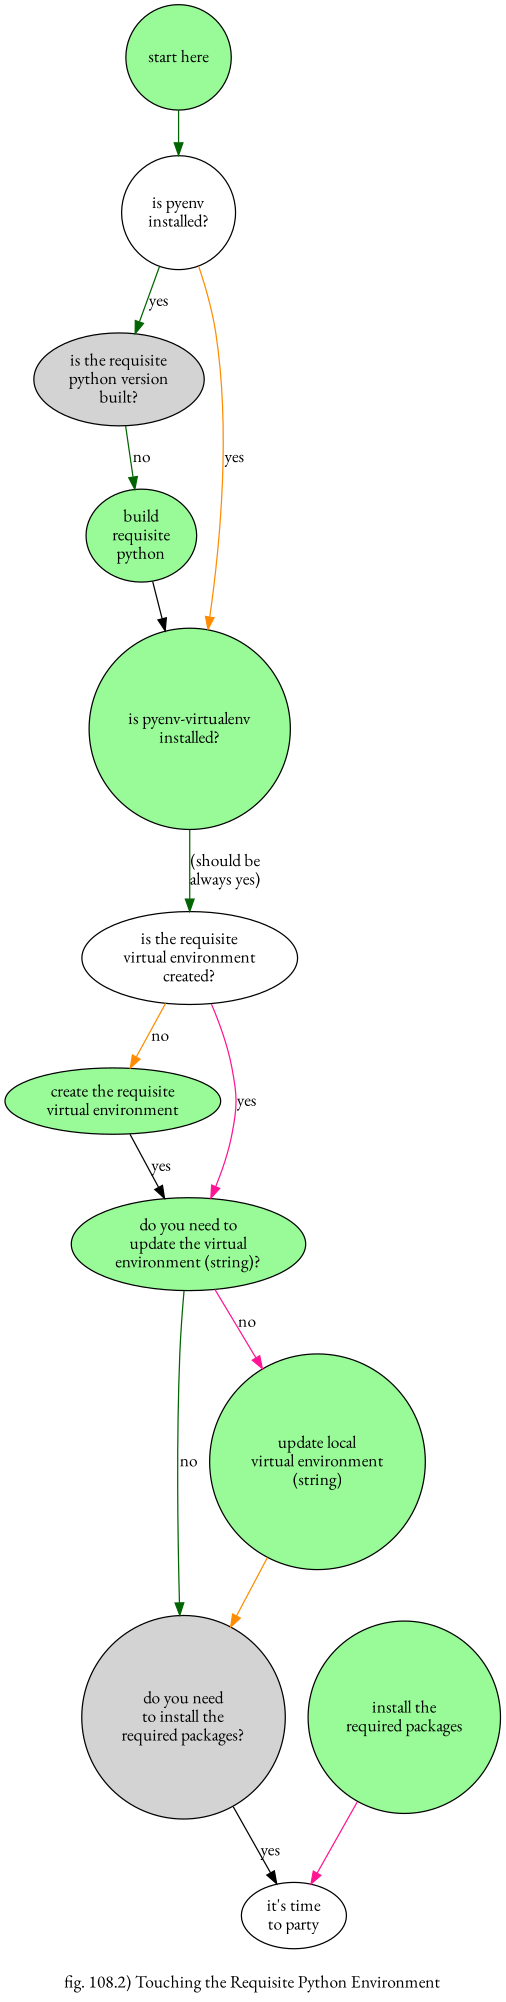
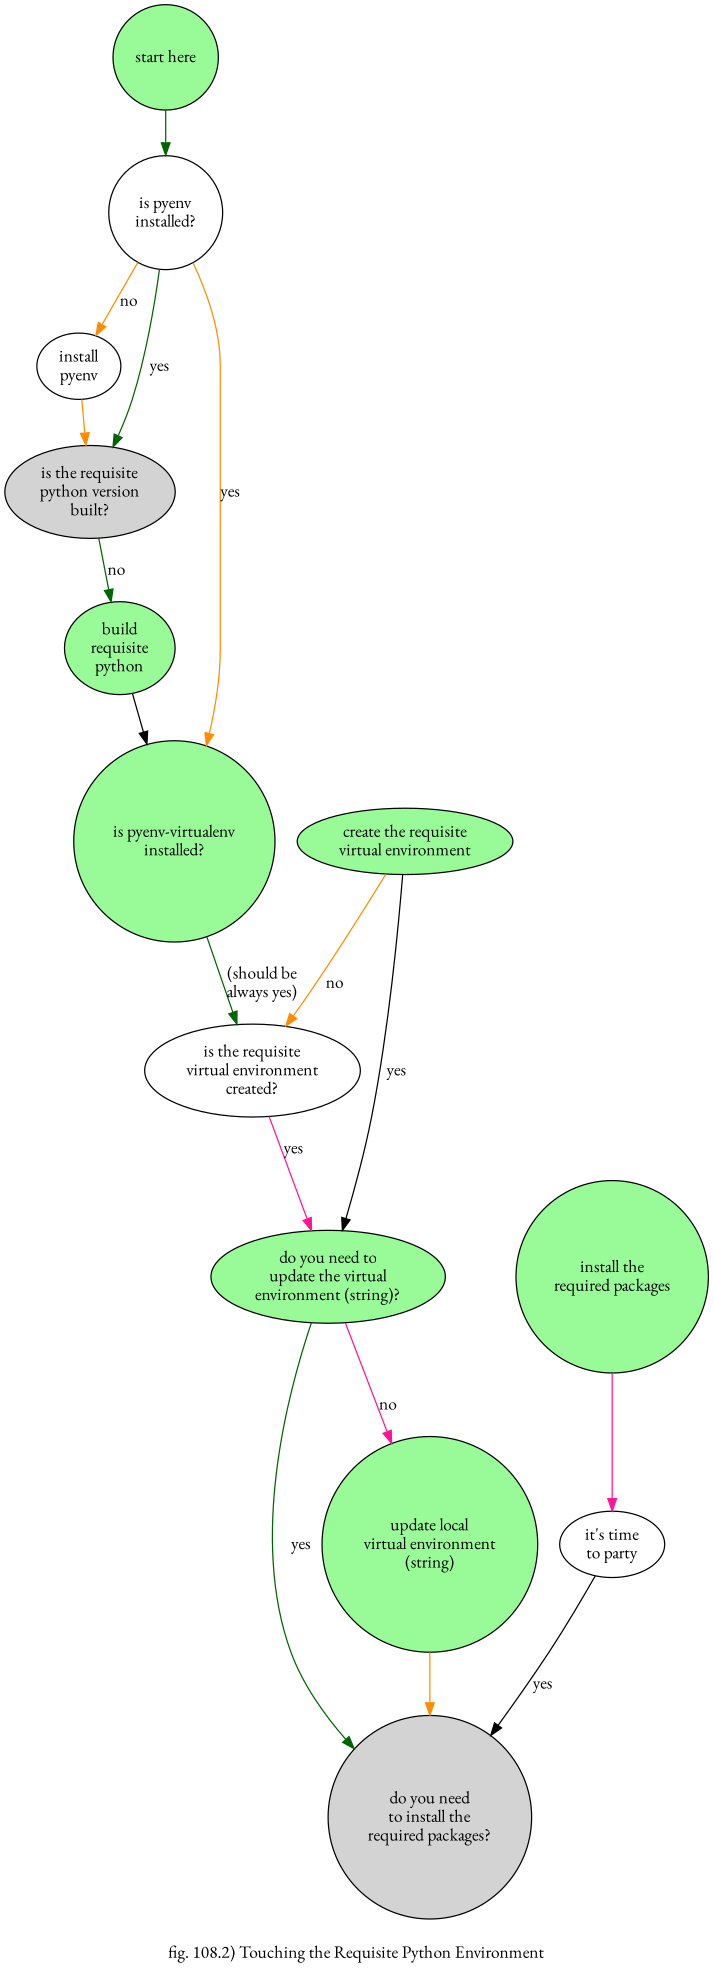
none -> (79, 366)
(151, 1030) -> (341, 946)
(189, 1462) -> (301, 1544)
(252, 1840) -> (549, 1652)
